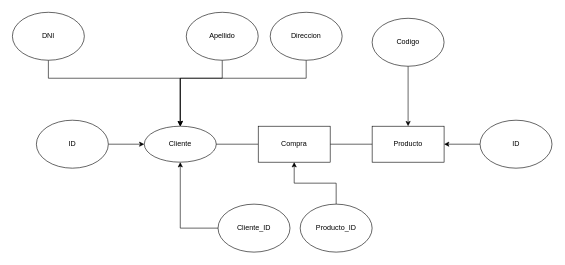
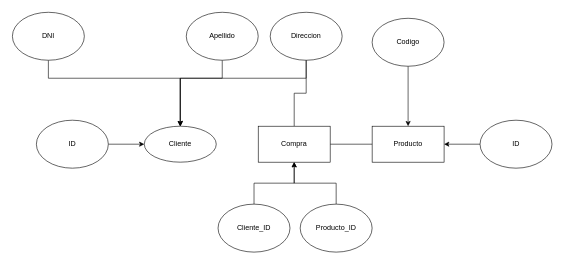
(237, 144) -> (294, 97)
(180, 228) -> (262, 183)
